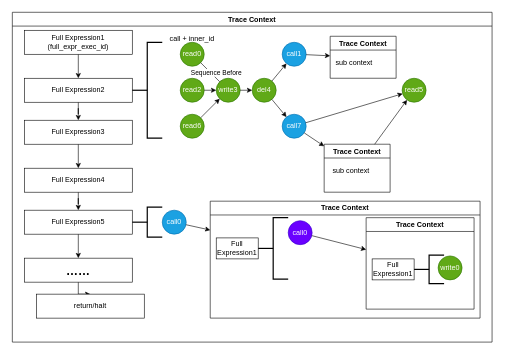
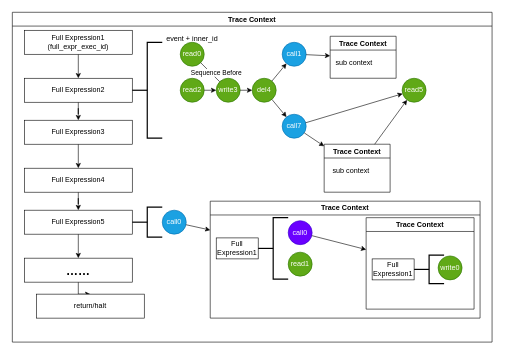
(192, 39) -> (192, 39)
(201, 117) -> none
(192, 126) -> none
none -> (300, 264)
